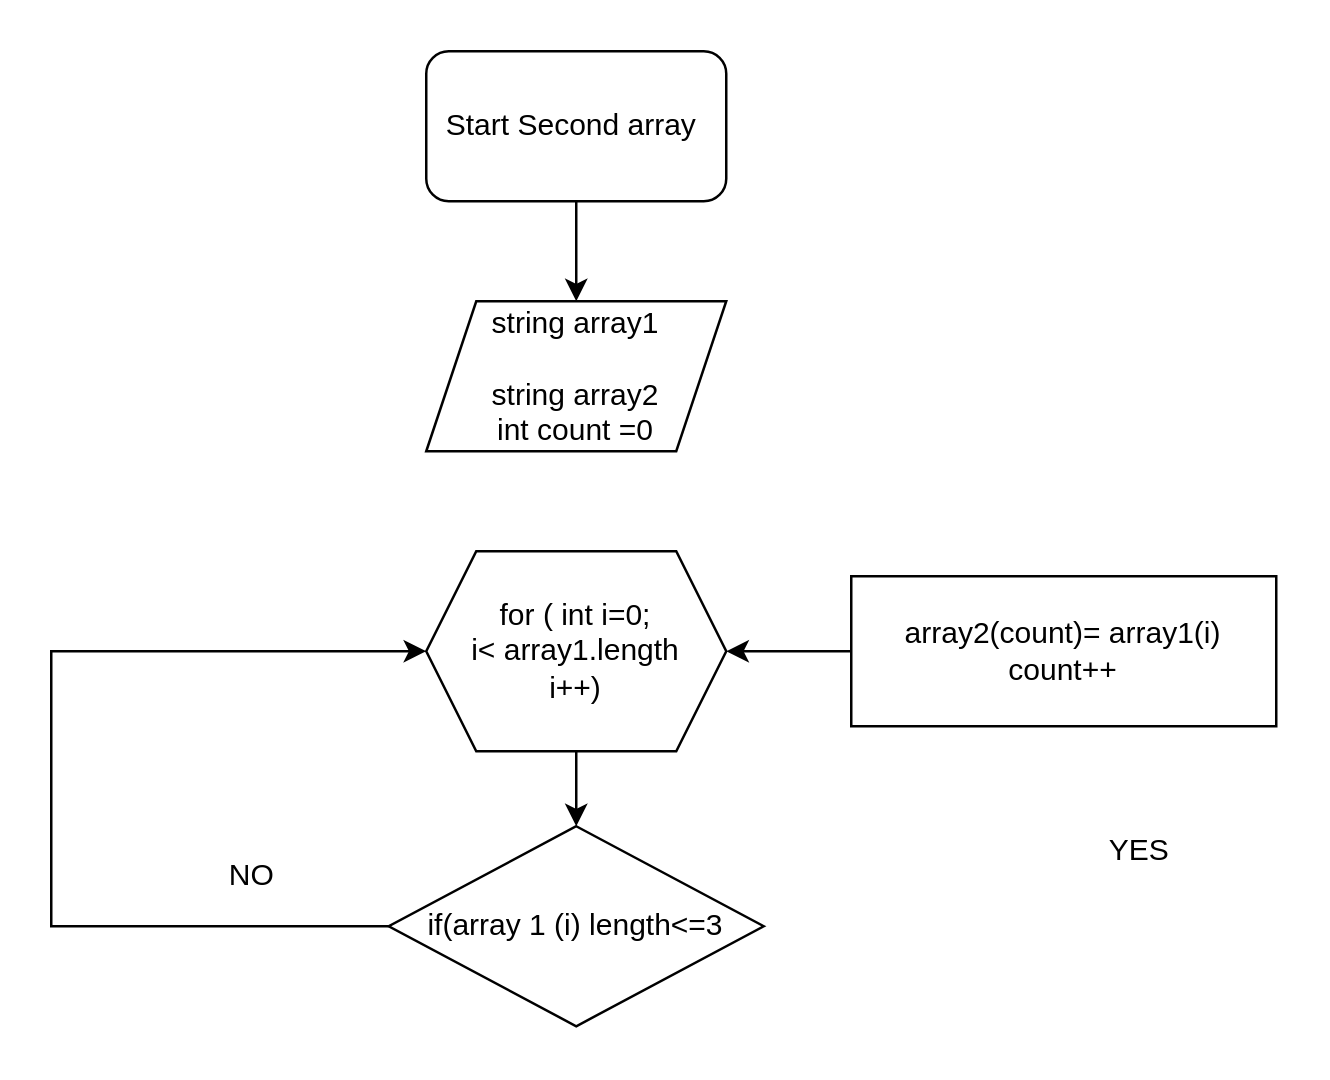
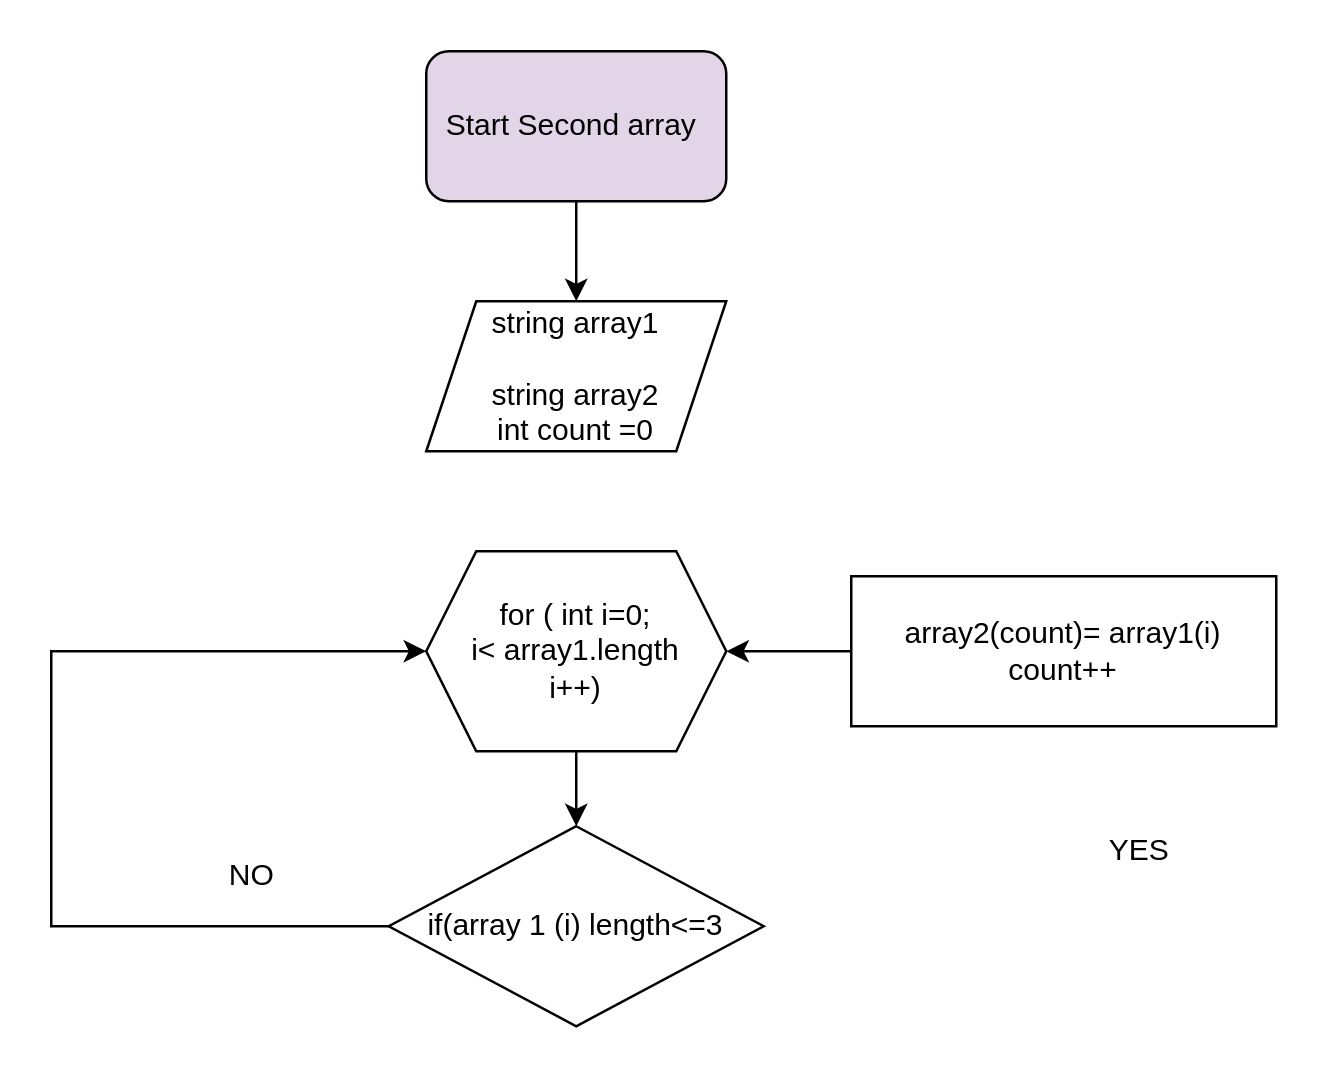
(576, 126) -> (576, 126)
